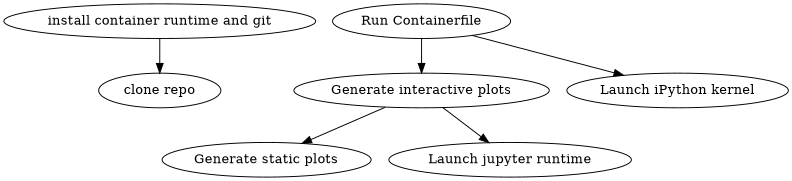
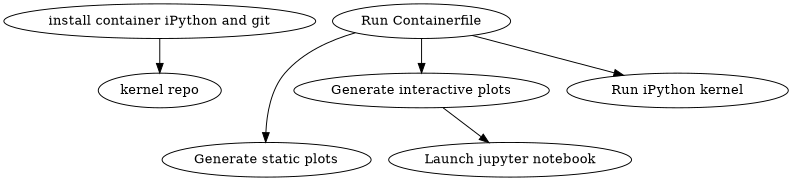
(160, 21) -> (160, 21)
(160, 90) -> (160, 90)
(678, 90) -> (678, 90)
(348, 123) -> (291, 66)
(510, 160) -> (510, 160)
